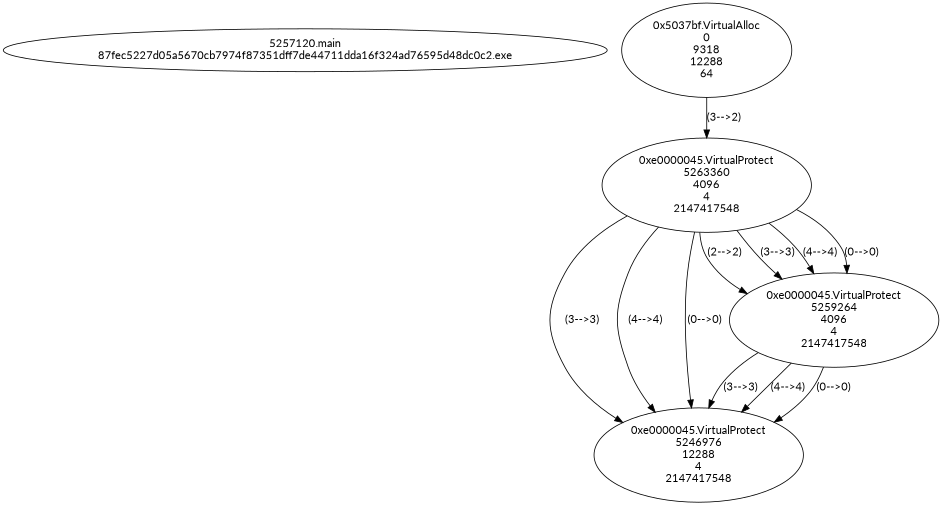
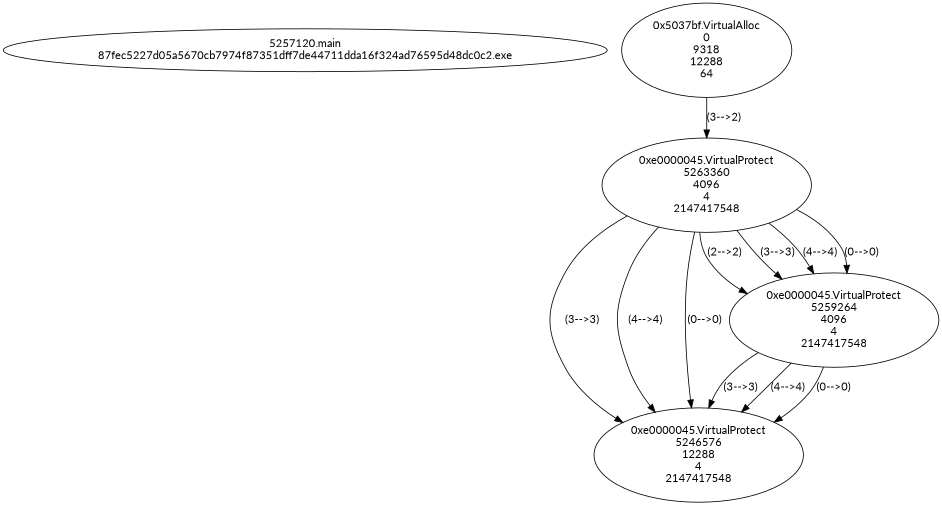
(699, 455) -> (699, 455)
